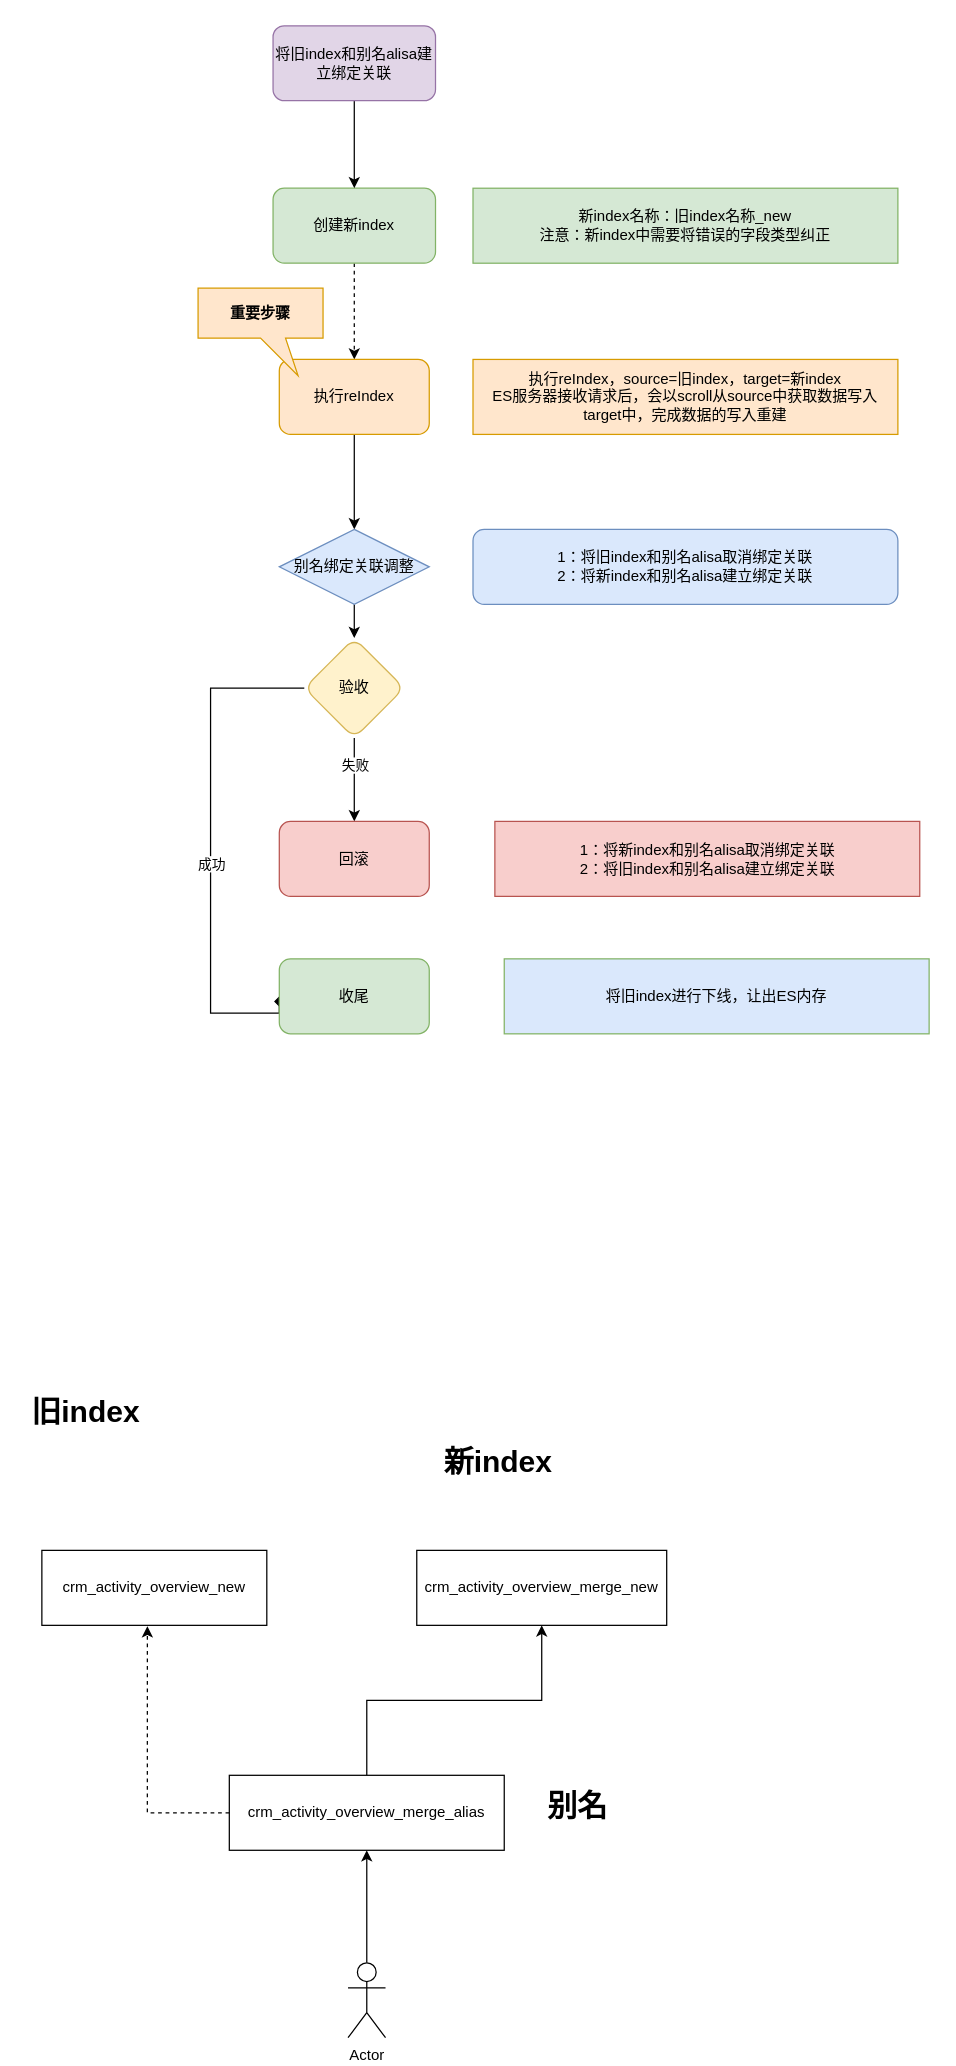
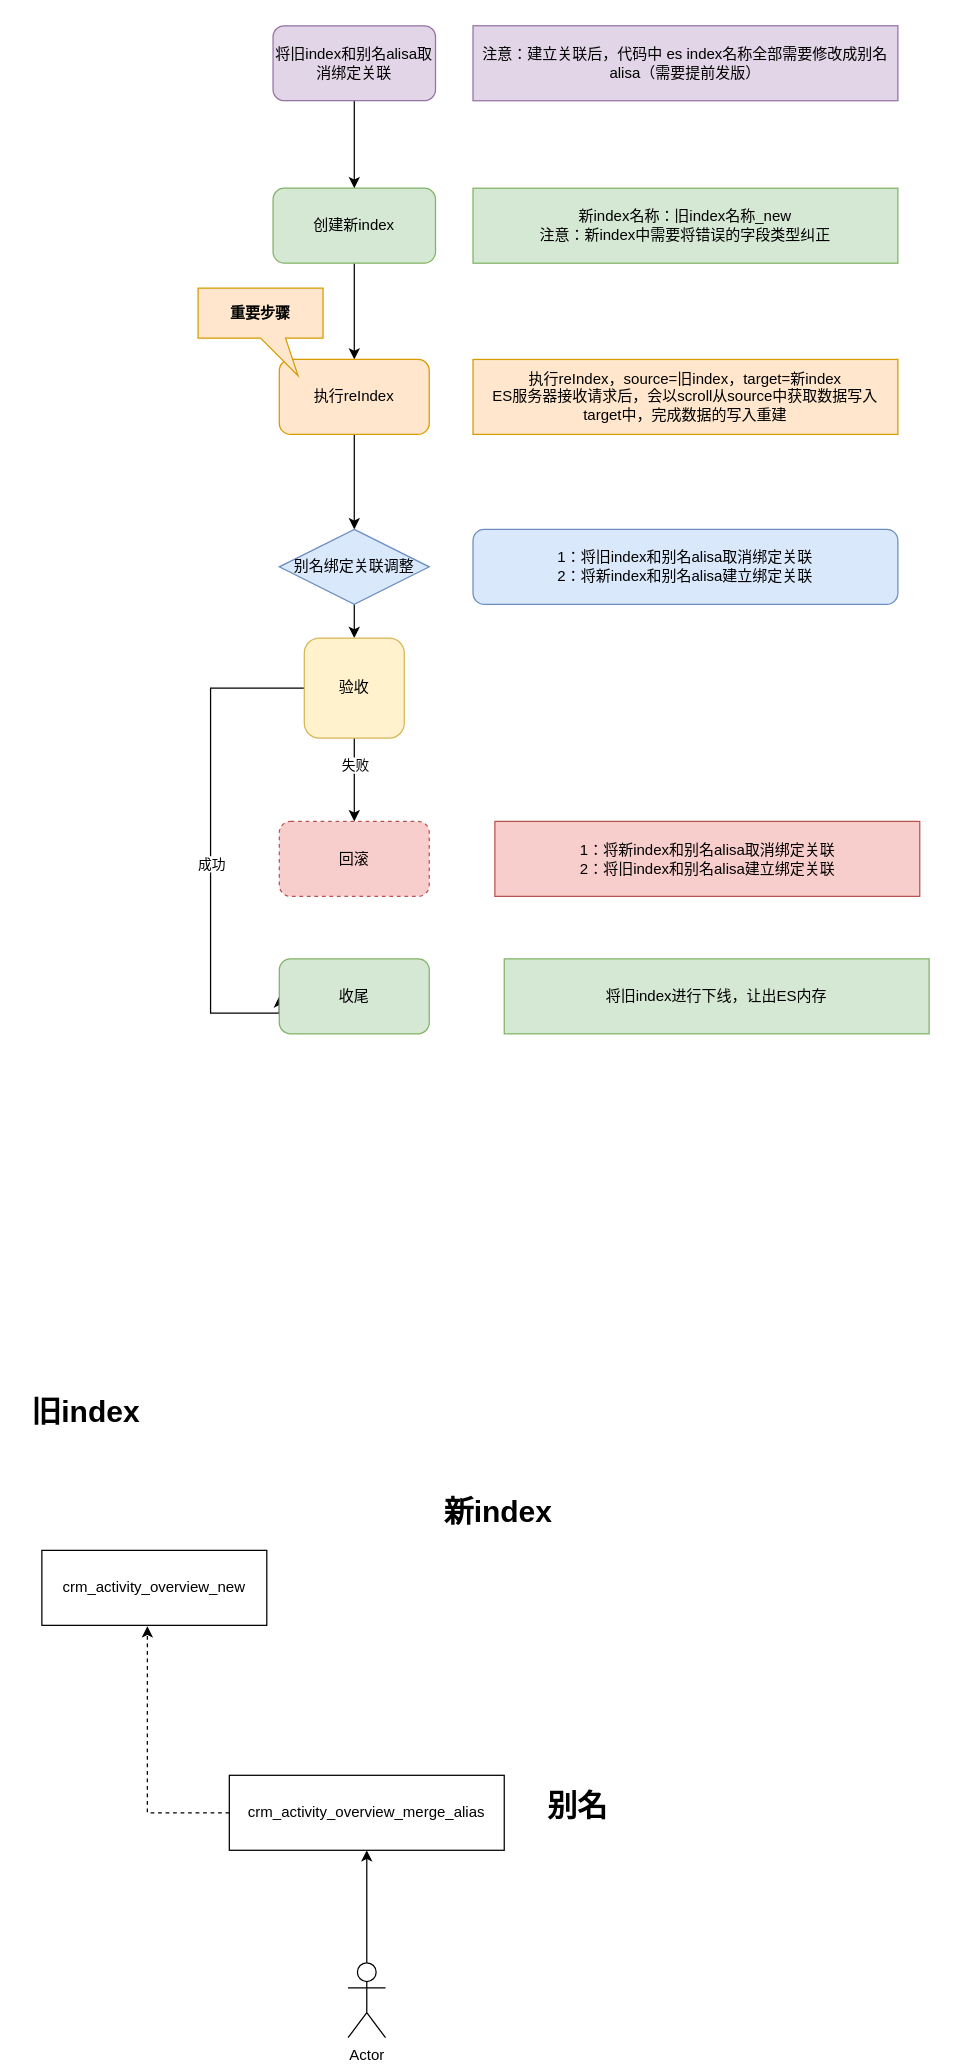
(354, 63) -> (354, 63)
none -> (686, 63)
(354, 308) -> (354, 308)
(354, 688) -> (354, 688)
(354, 859) -> (354, 859)
(717, 996) -> (717, 996)
(279, 1007) -> (279, 1006)
(540, 1457) -> (540, 1507)
(542, 1588) -> none
(450, 1701) -> none
